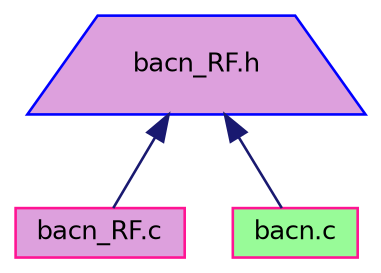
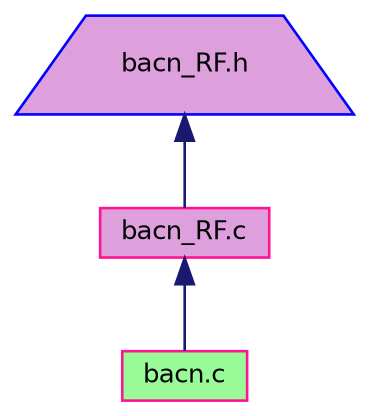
(260, 173) -> (185, 318)
